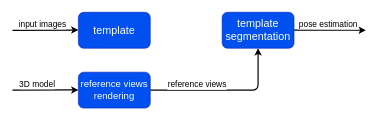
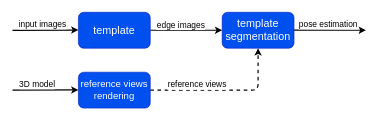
none -> (183, 30)
(222, 90) -> (222, 90)
